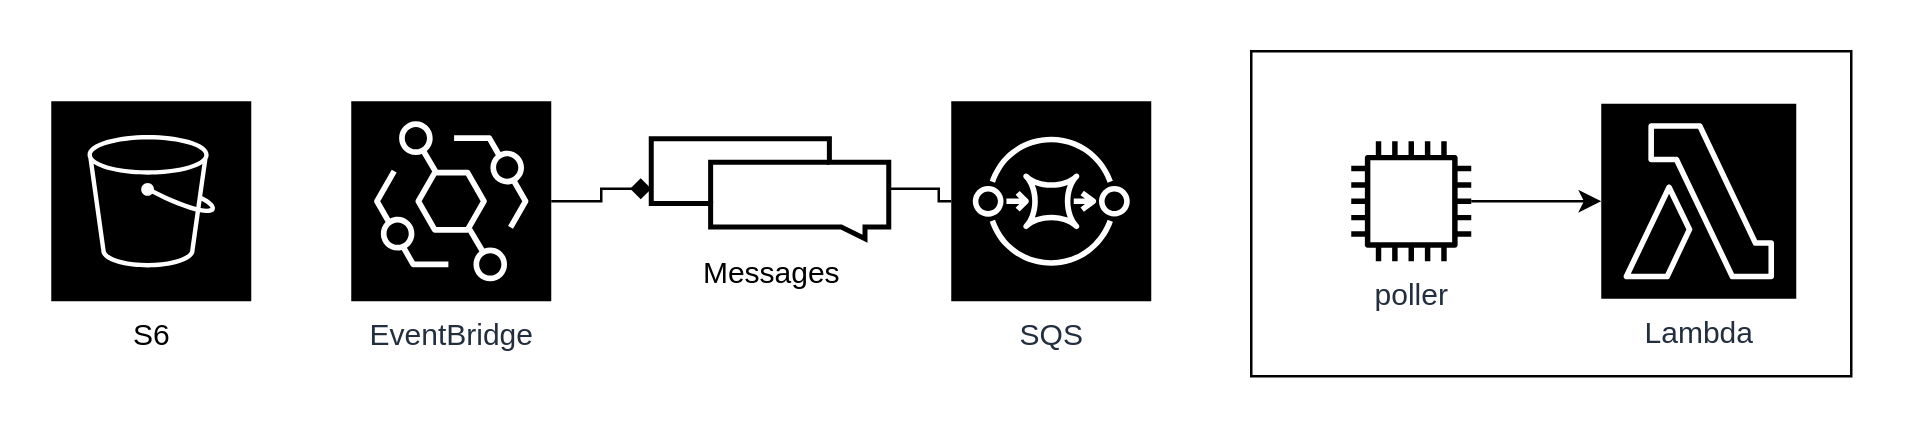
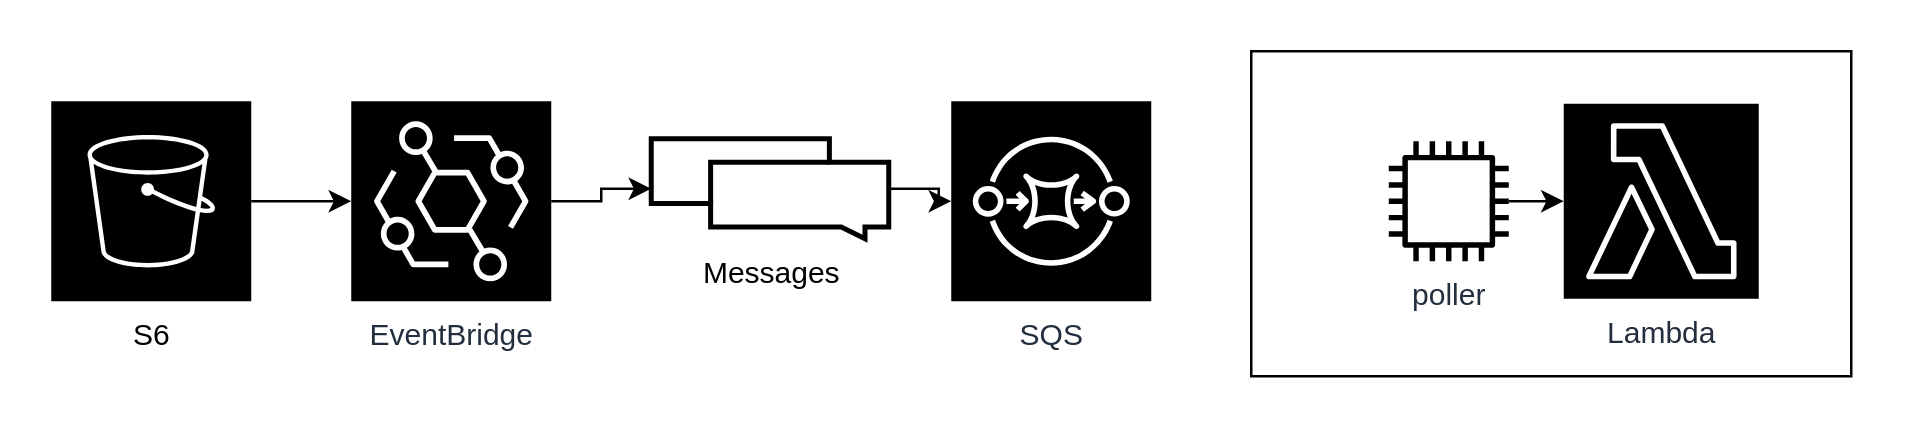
(631, 189) -> (632, 189)
none -> (293, 201)
(941, 201) -> (939, 199)
(1411, 201) -> (1449, 201)
(1699, 201) -> (1661, 201)
